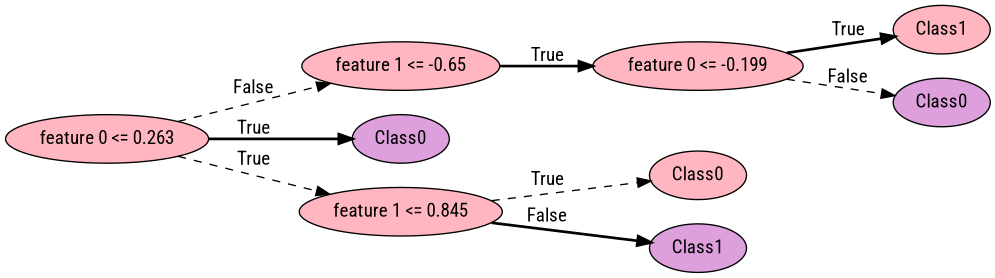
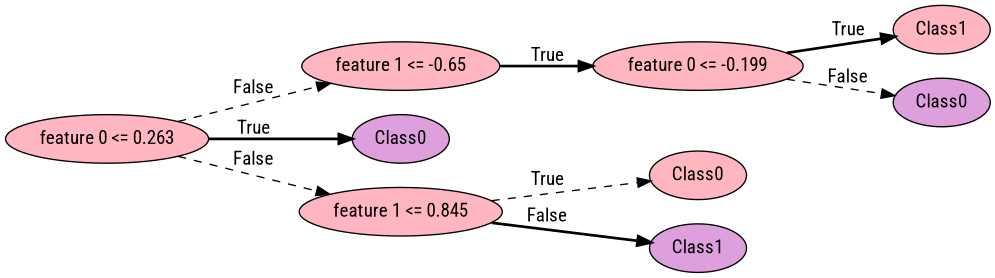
(254, 160) -> (254, 160)
